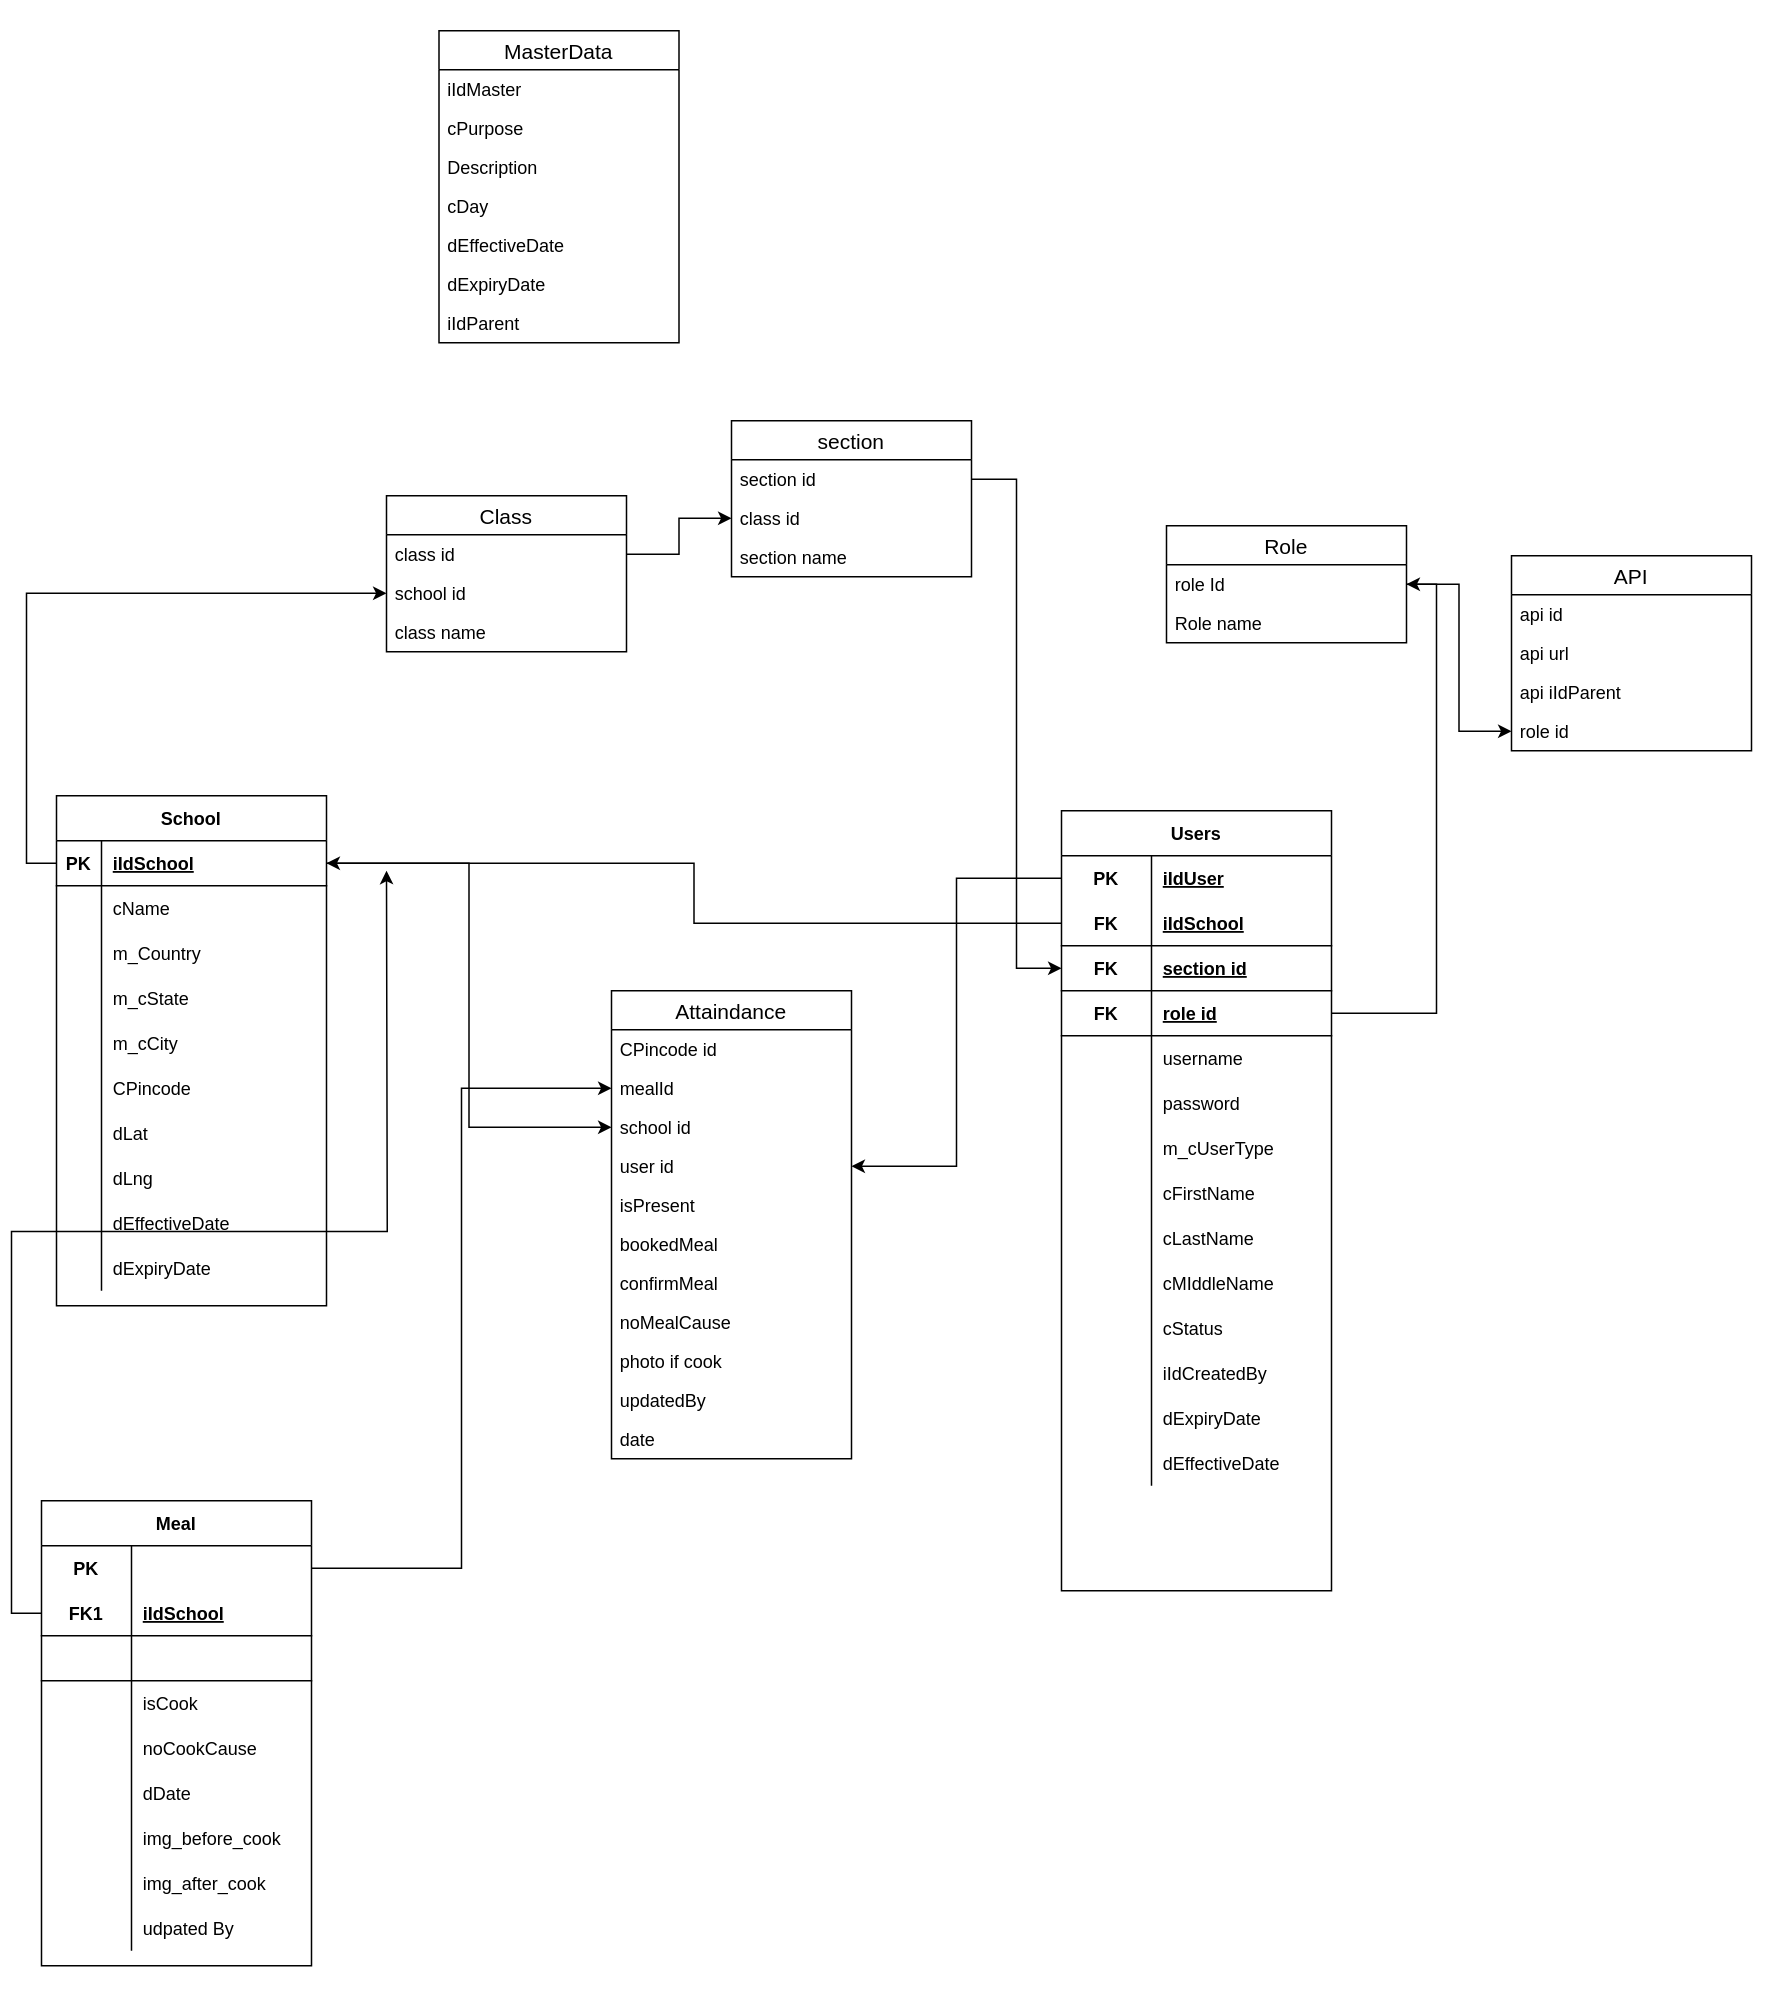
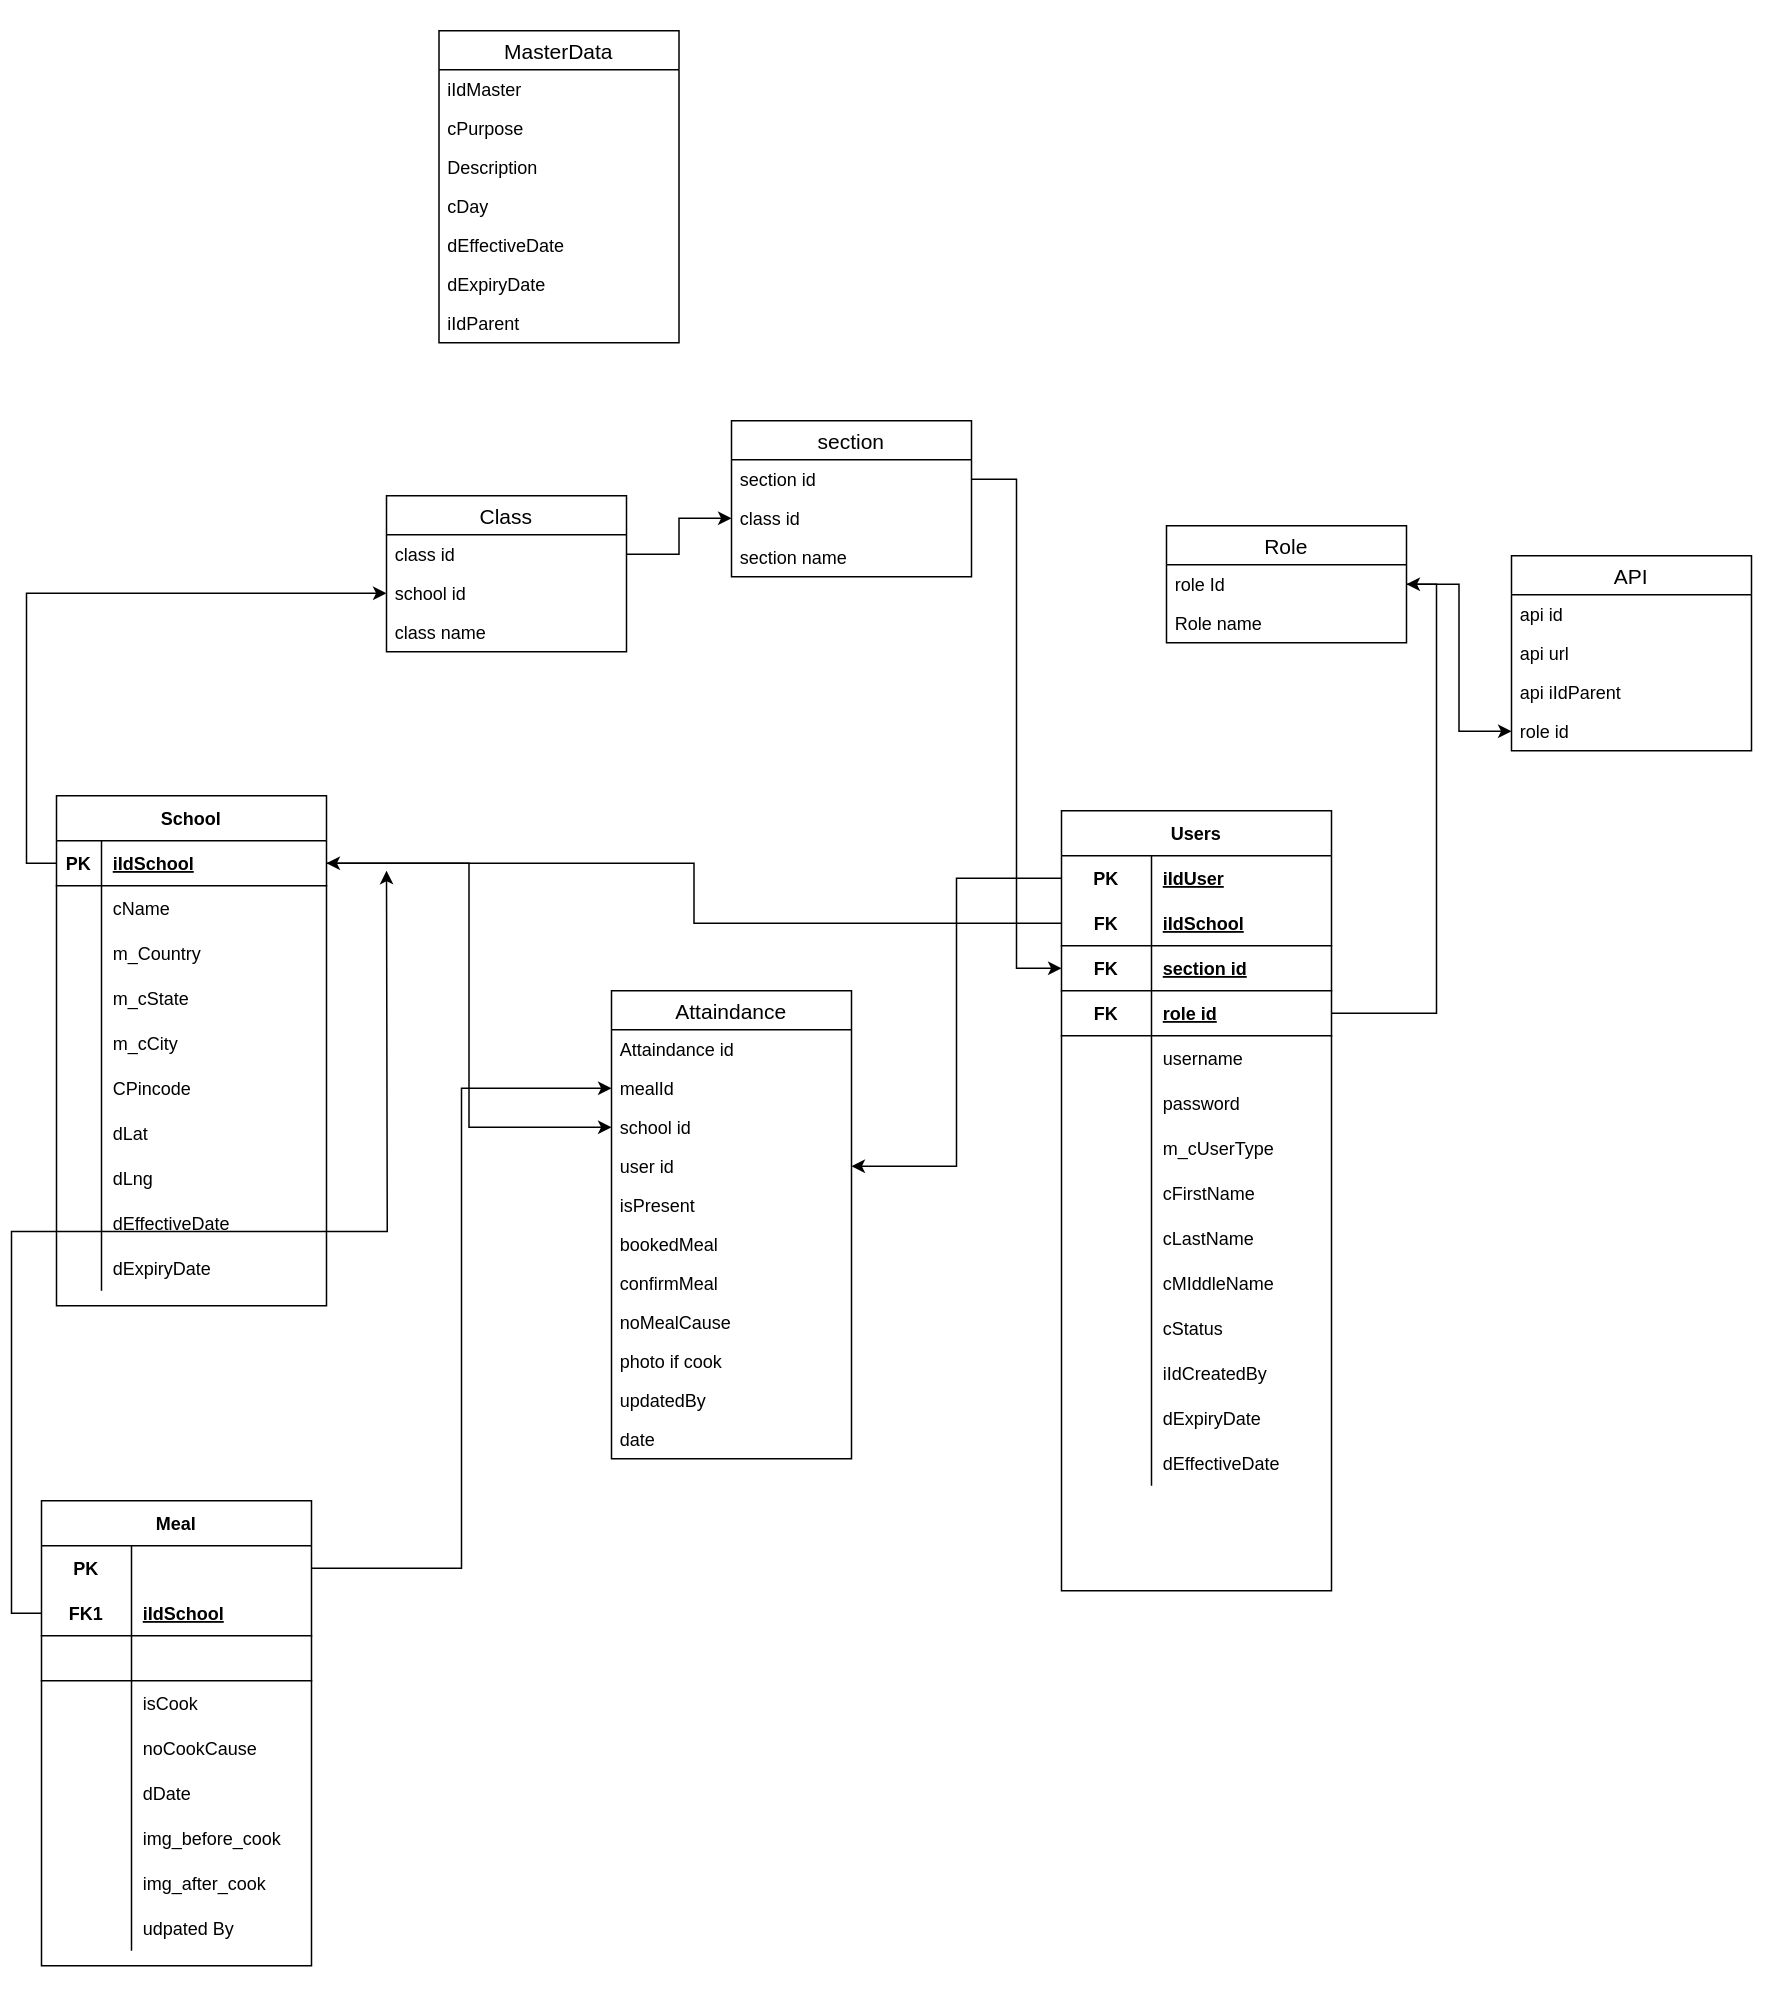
(668, 1050) -> (683, 1050)
